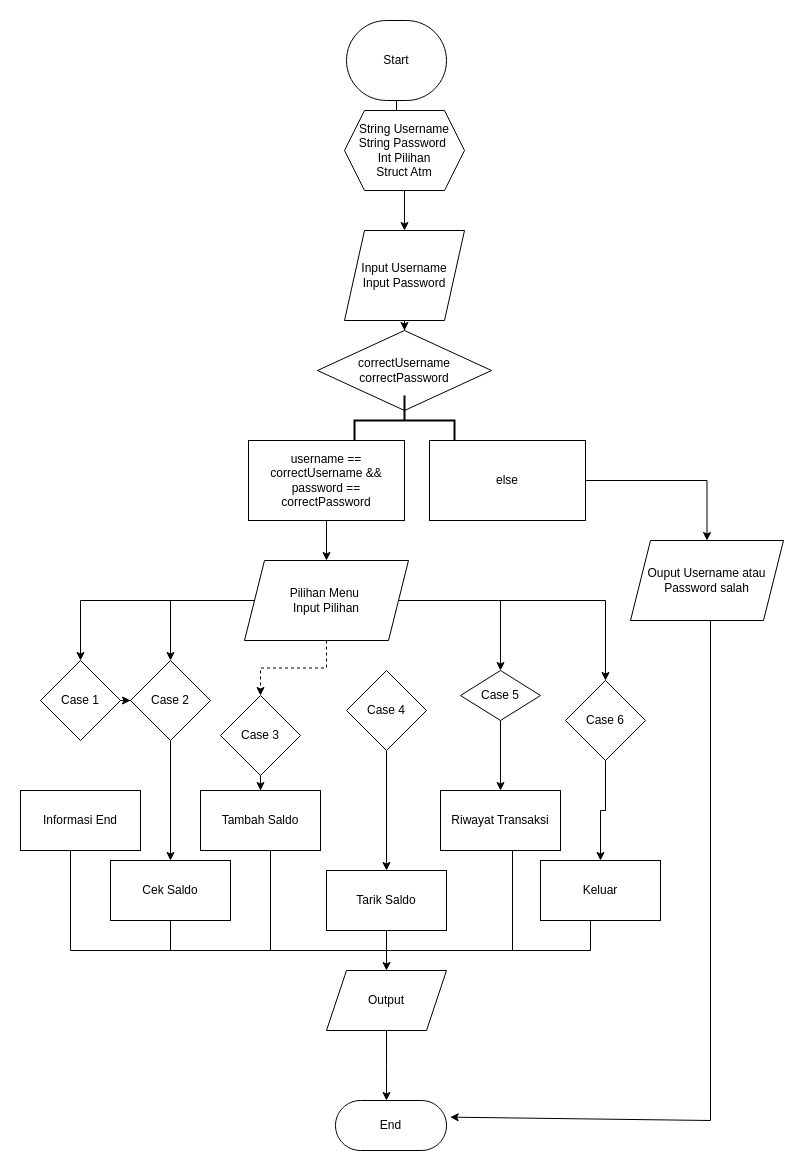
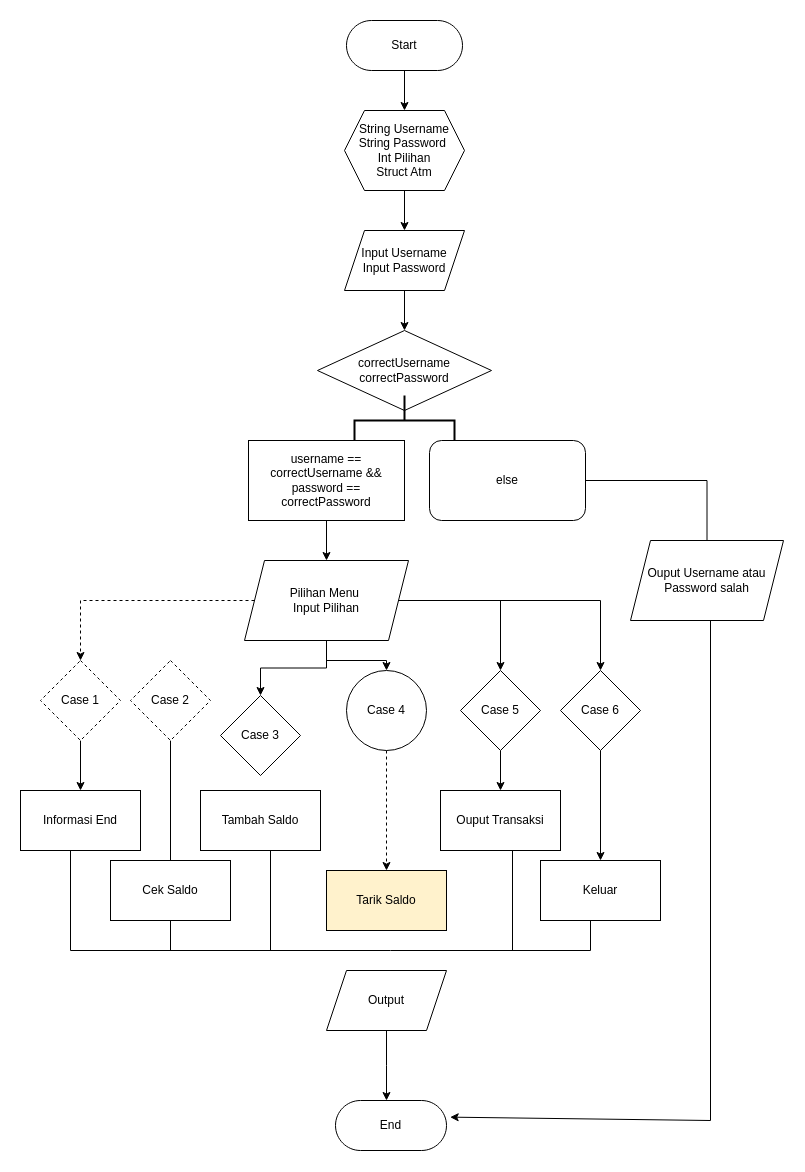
(397, 61) -> (405, 46)
(405, 276) -> (405, 261)
(508, 481) -> (508, 481)
(707, 532) -> (707, 534)
(99, 601) -> (99, 601)
(171, 628) -> none
none -> (359, 661)
(287, 668) -> (287, 668)
(501, 696) -> (501, 711)
(81, 701) -> (81, 701)
(126, 701) -> (81, 762)
(171, 701) -> (171, 701)
(387, 711) -> (387, 711)
(606, 721) -> (601, 711)
(261, 775) -> none
(387, 807) -> (387, 807)
(501, 821) -> (501, 821)
(171, 852) -> (171, 855)
(387, 901) -> (387, 901)
(387, 947) -> none
